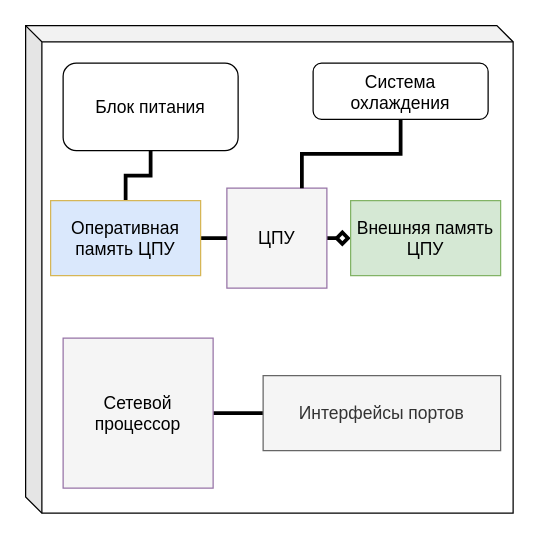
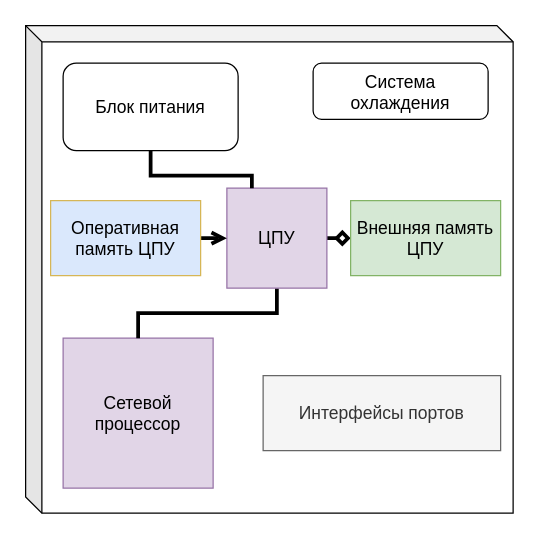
(351, 154) -> none
(128, 176) -> (205, 176)
(219, 238) -> (215, 238)
(277, 238) -> (277, 238)
none -> (208, 313)
(138, 413) -> (138, 413)
(238, 413) -> none
